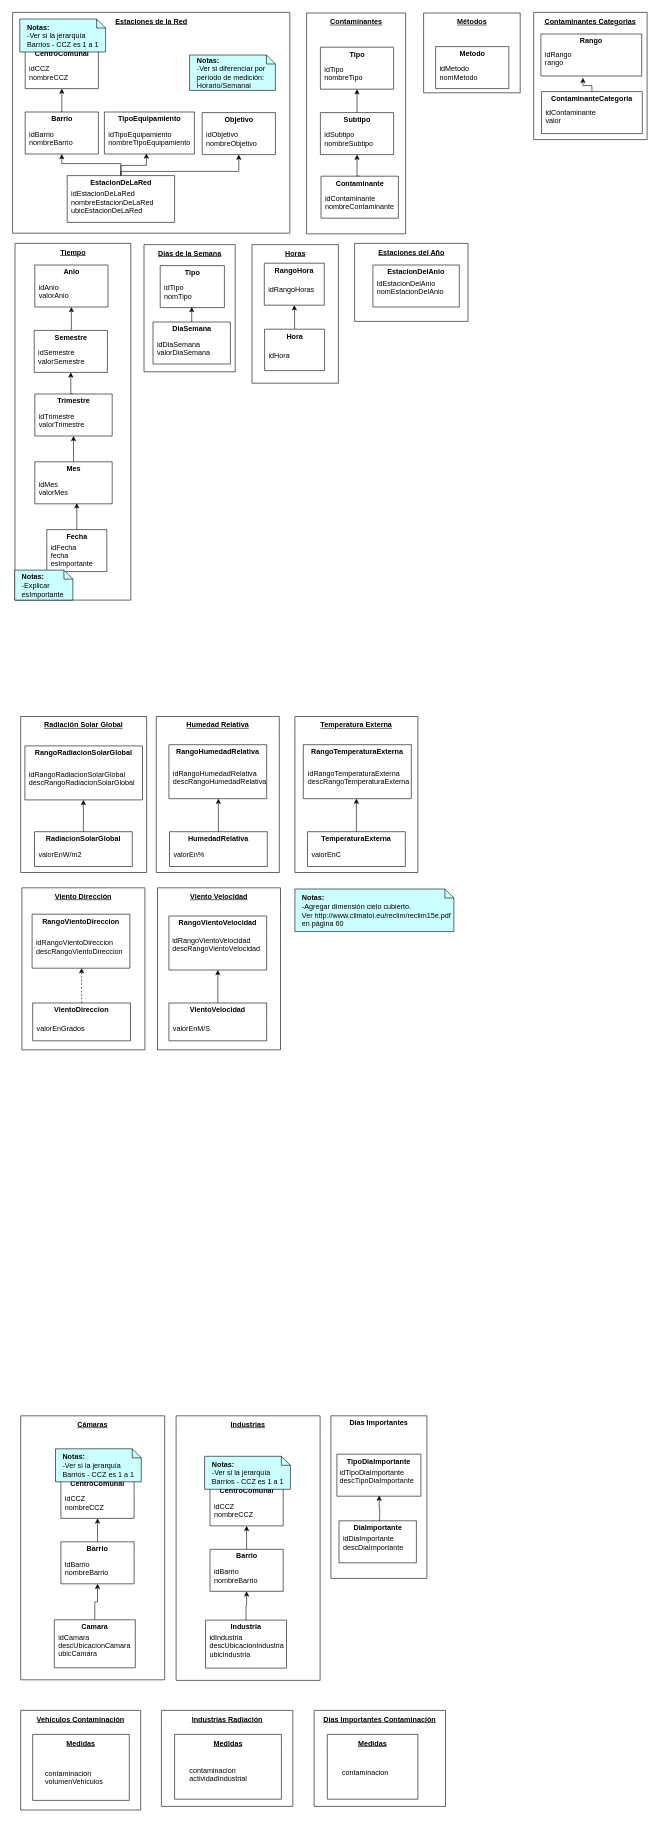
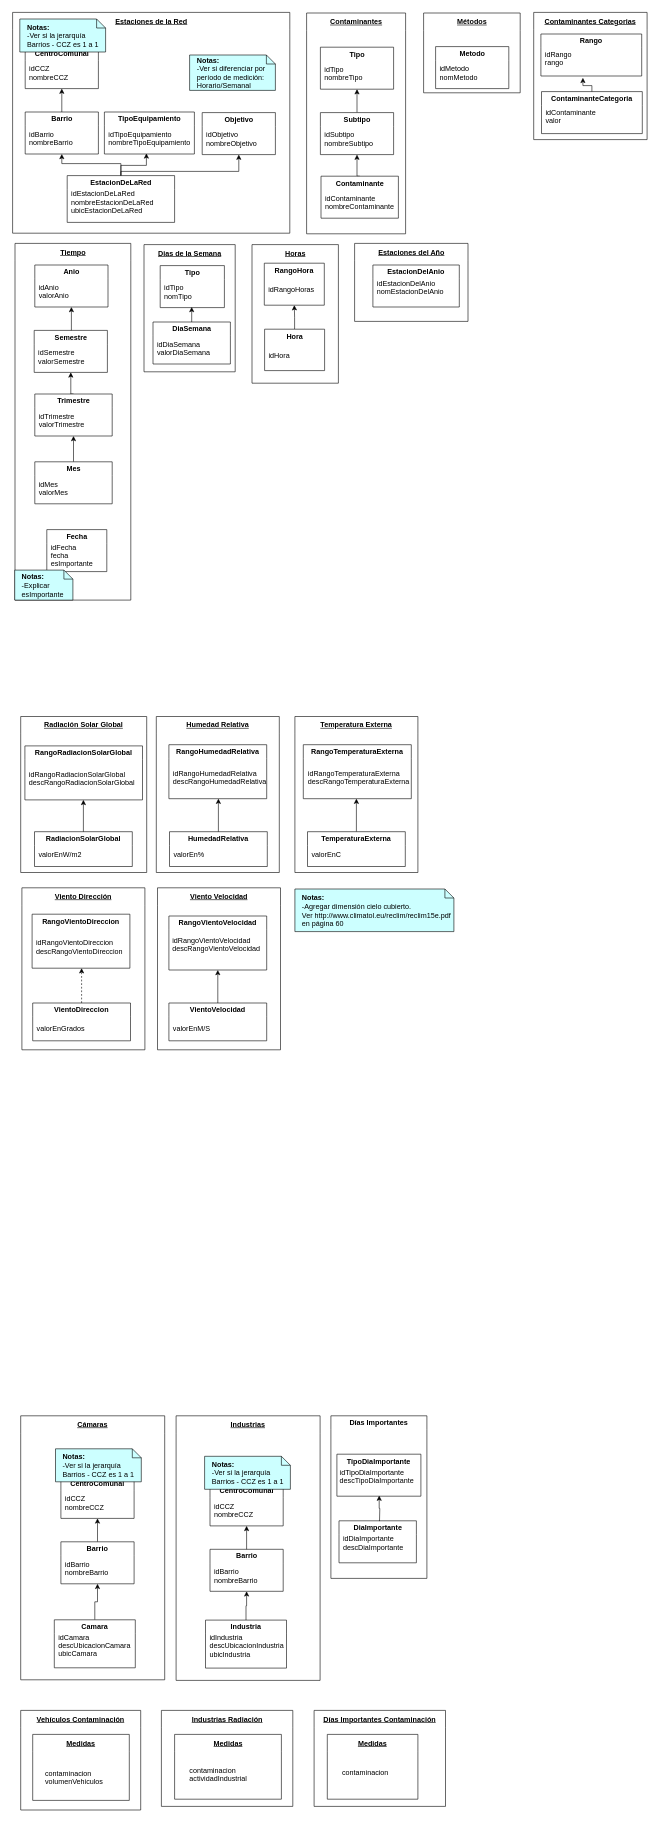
(77, 508) -> none
